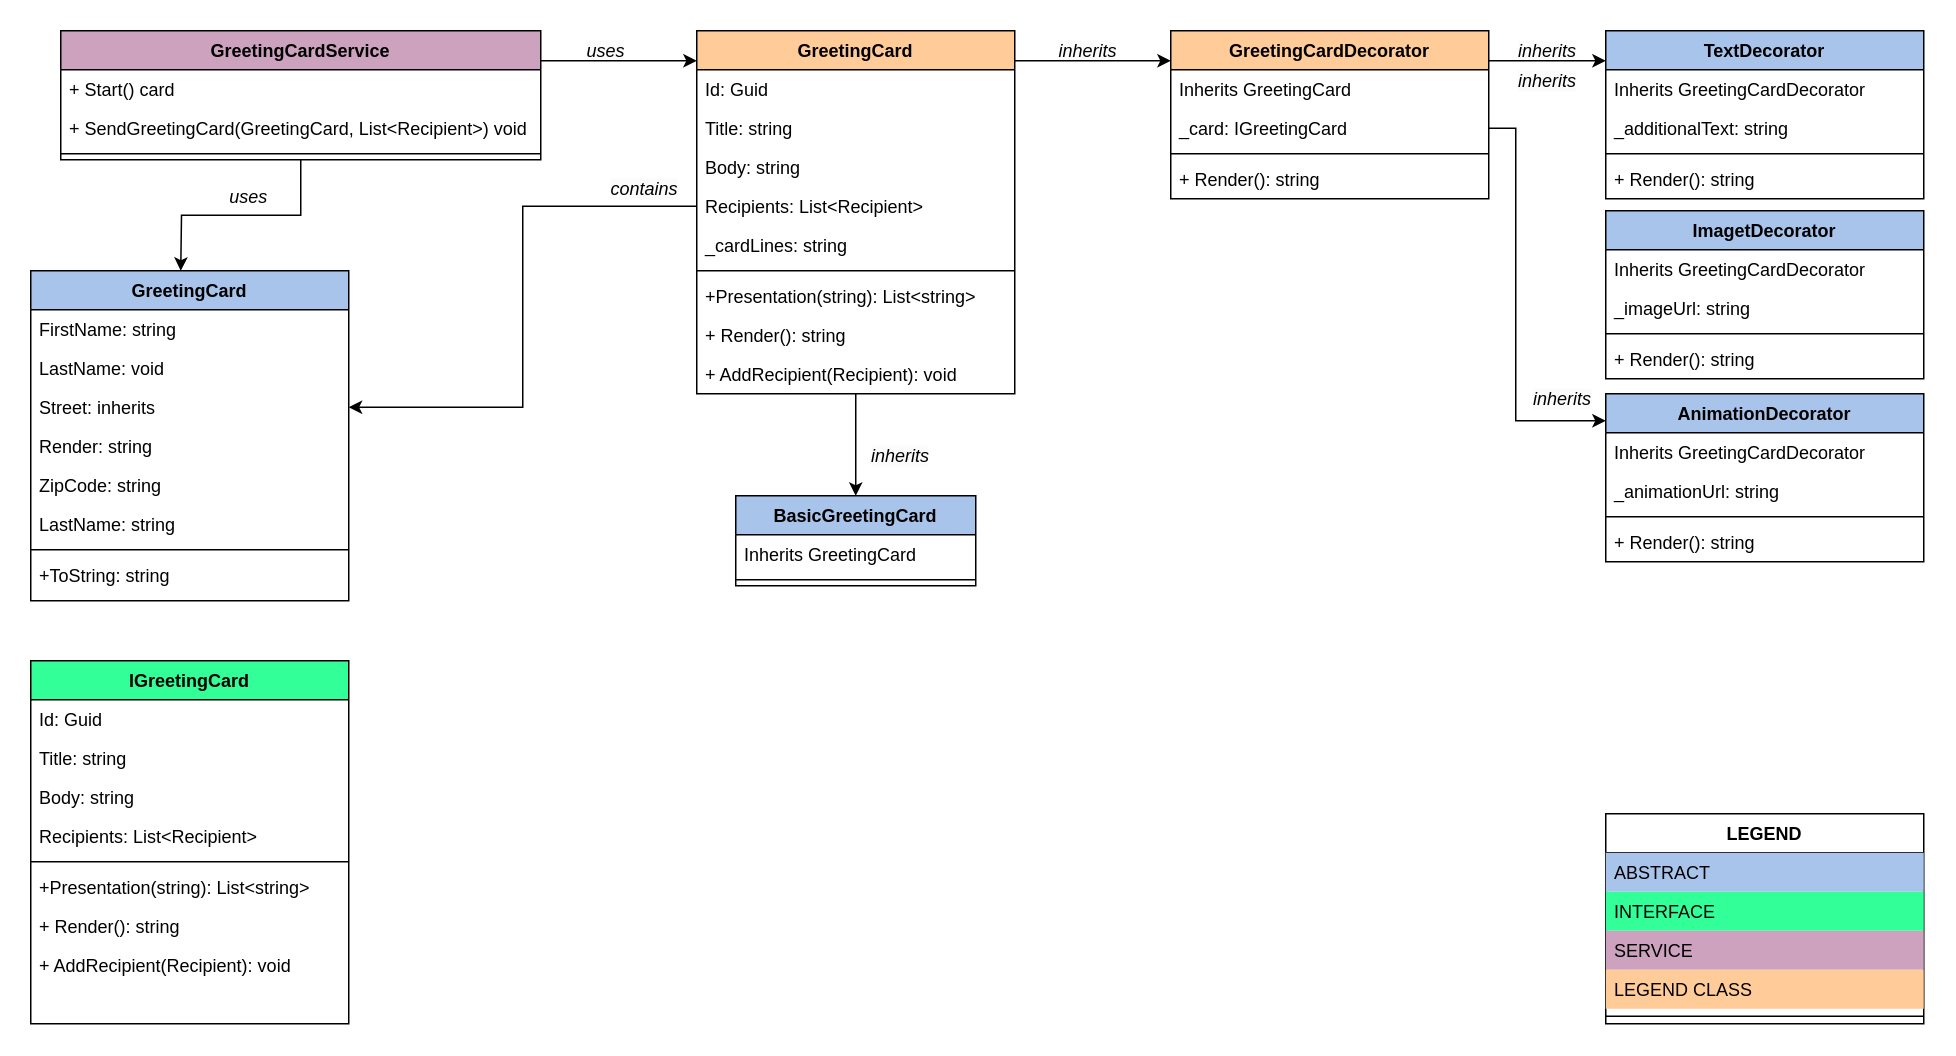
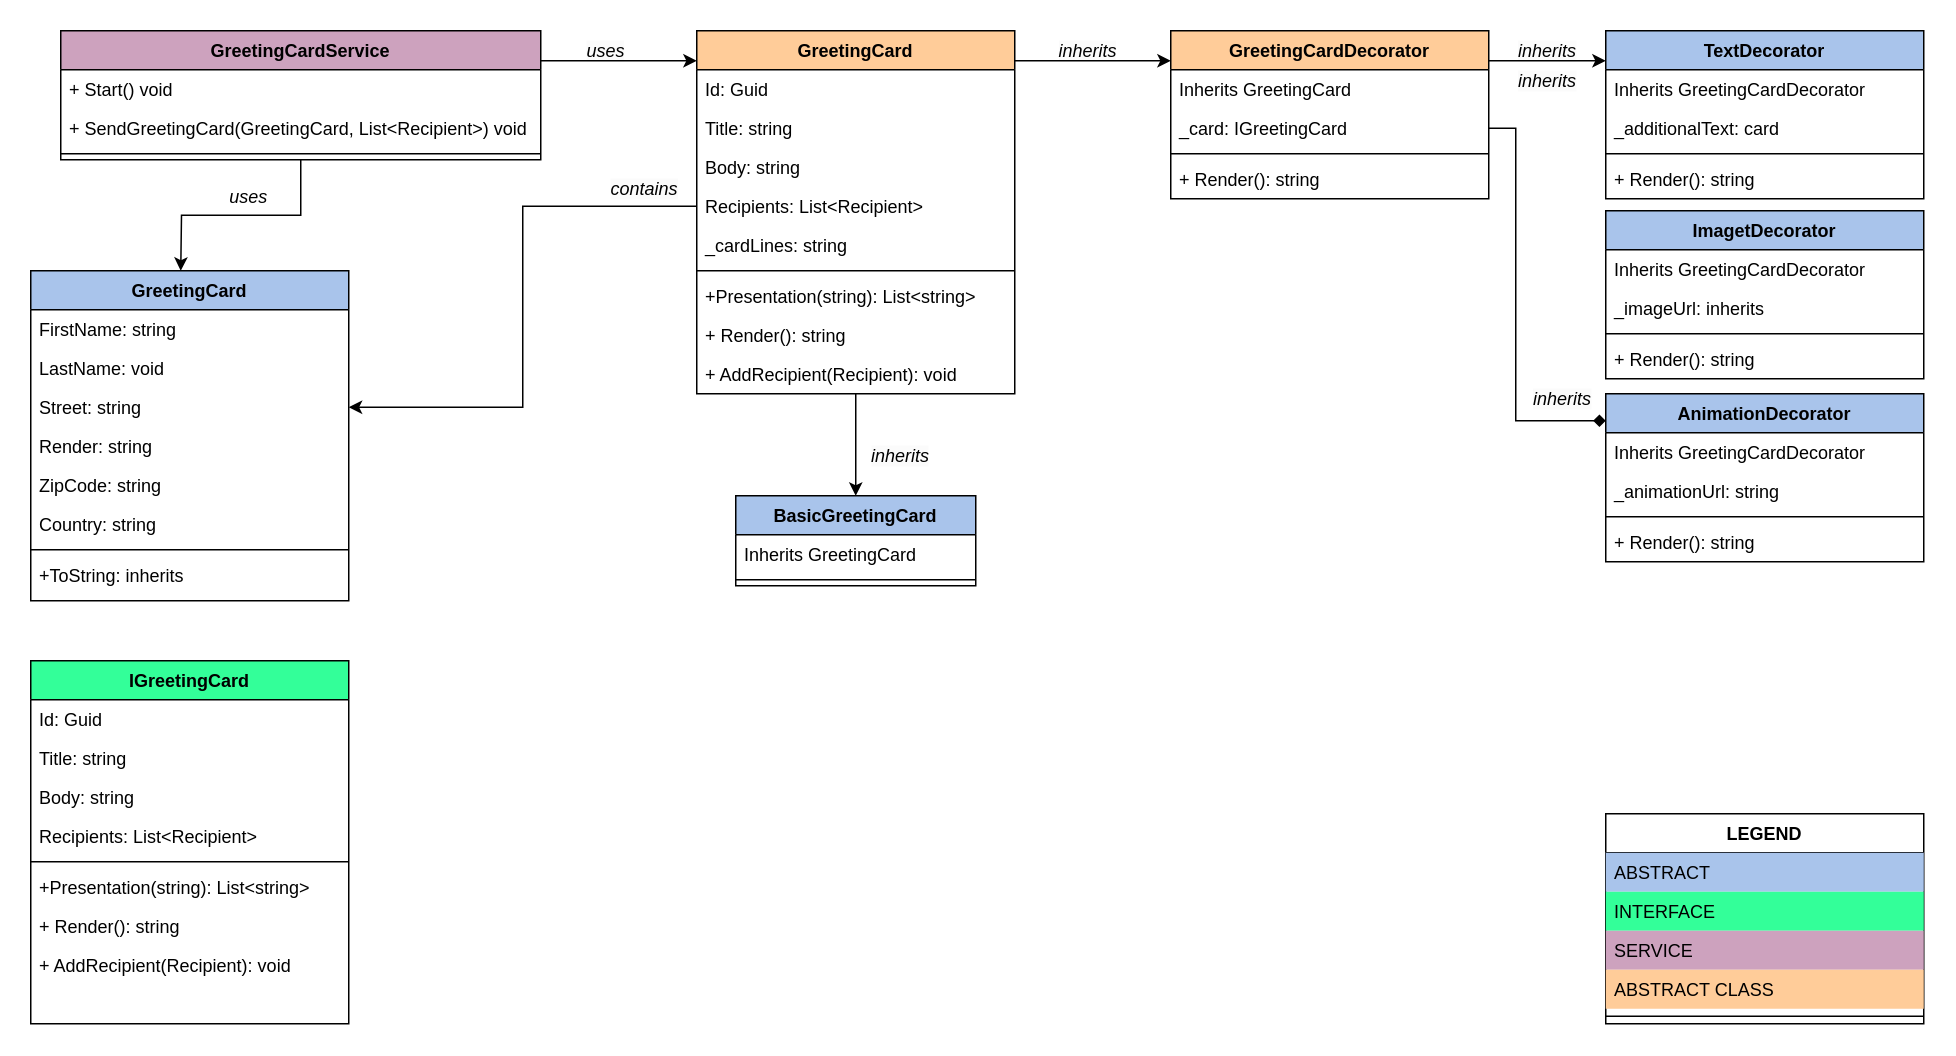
(135, 90) -> (133, 90)
(1716, 129) -> (1708, 129)
(1688, 309) -> (1696, 309)
(110, 408) -> (103, 408)
(1594, 421) -> (1593, 421)
(113, 525) -> (108, 525)
(115, 576) -> (123, 576)
(1672, 990) -> (1682, 990)
